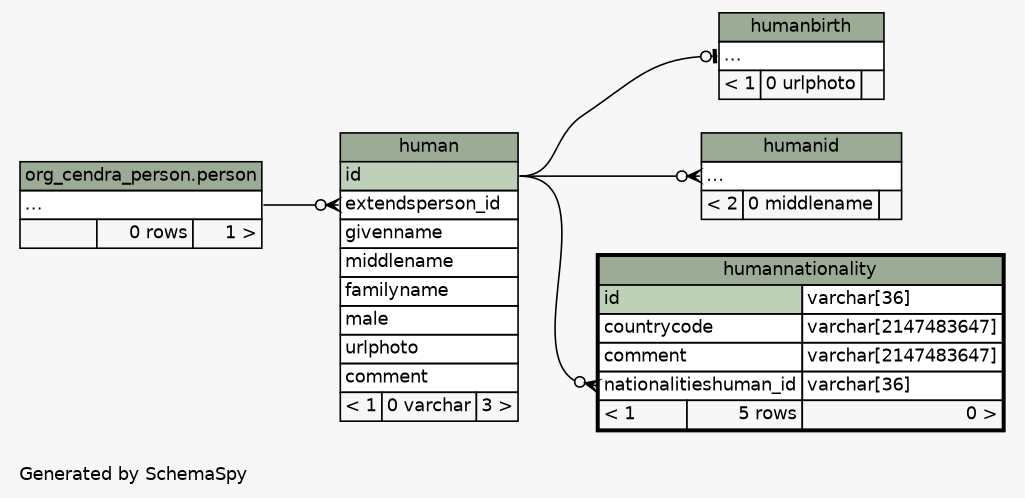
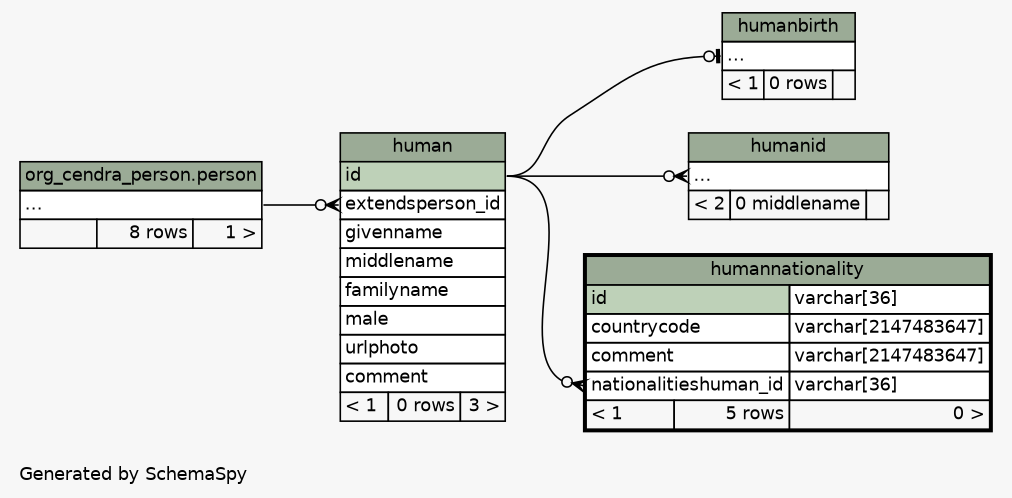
(811, 84) -> (798, 84)
(159, 233) -> (159, 233)
(429, 406) -> (426, 406)
